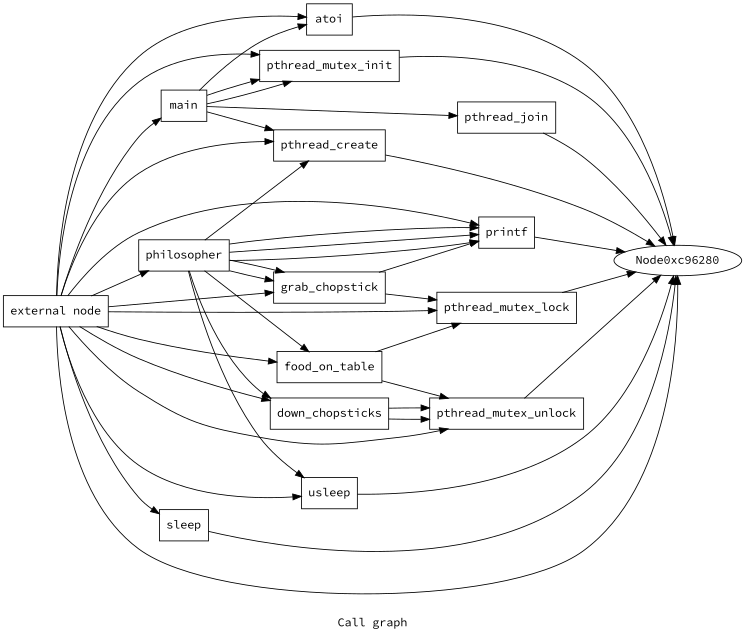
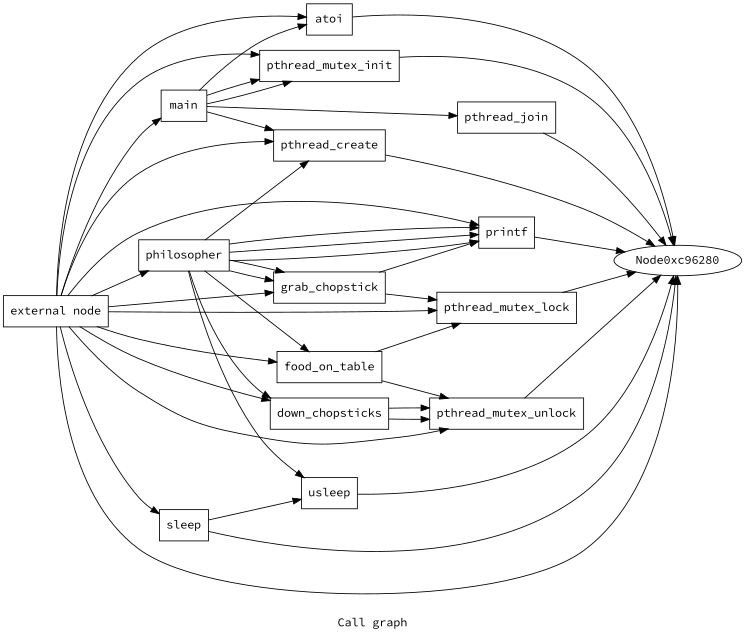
(138, 464) -> (251, 511)
